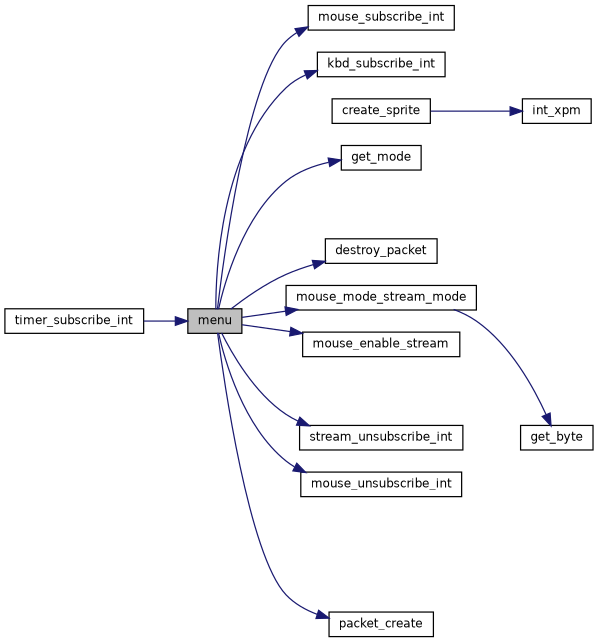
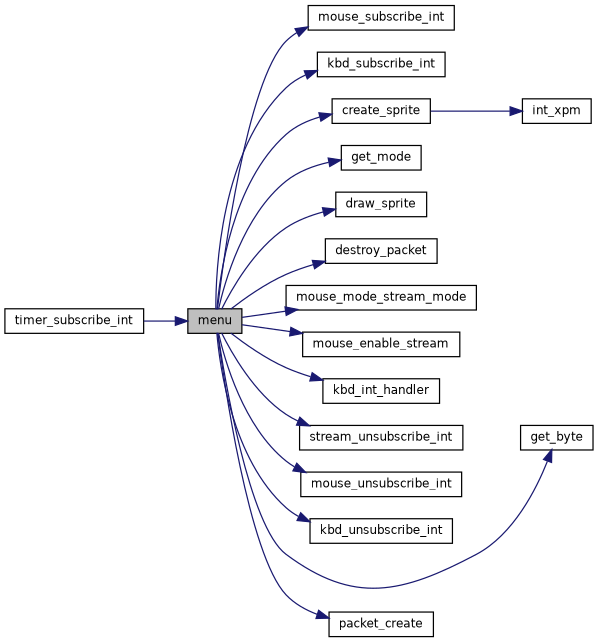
none -> (243, 198)
none -> (381, 204)
(509, 353) -> (325, 577)
none -> (381, 391)
none -> (381, 531)
